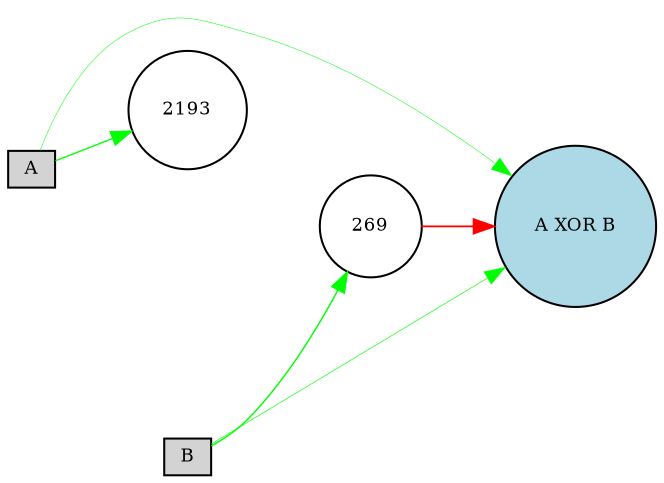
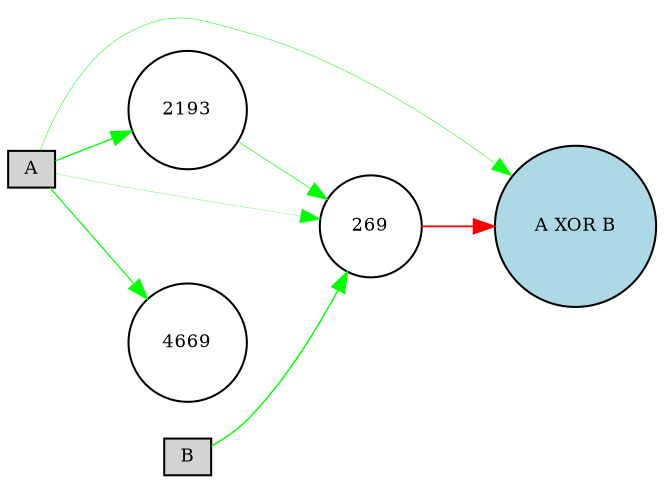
none -> (274, 165)
none -> (178, 196)
none -> (188, 343)
(349, 361) -> none
